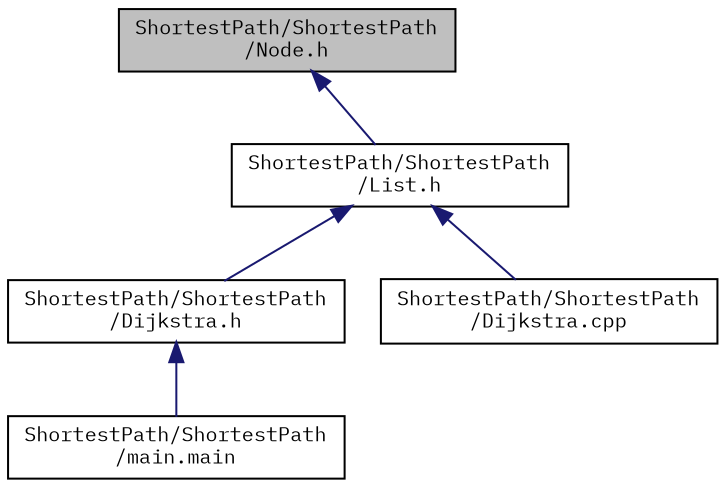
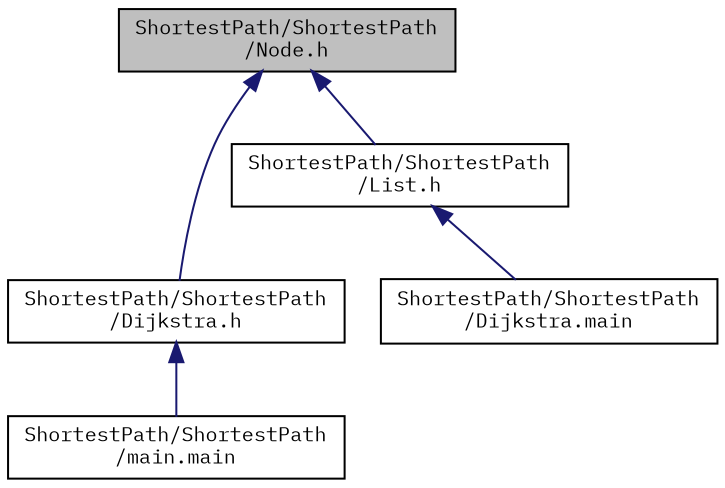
(279, 249) -> (202, 179)
(549, 311) -> (549, 311)
